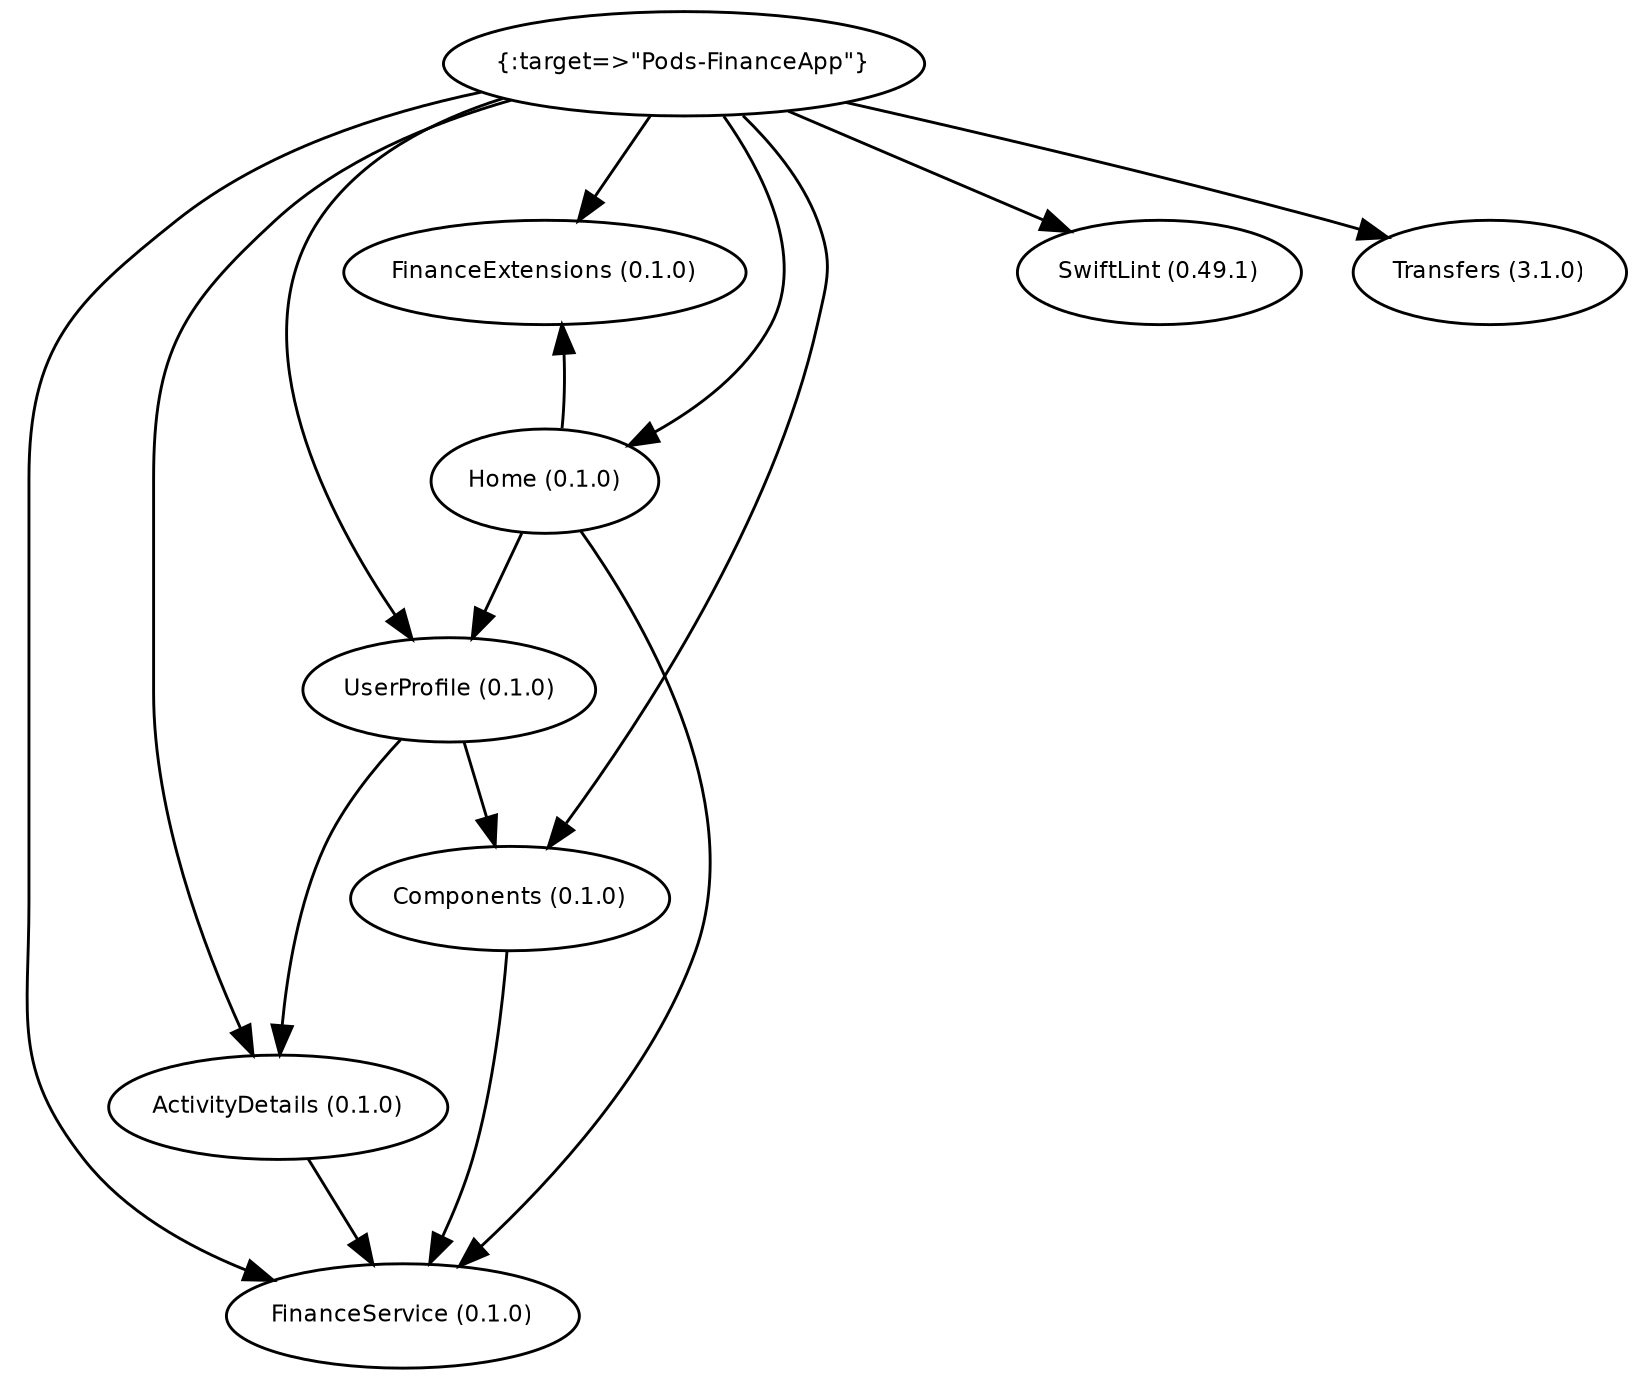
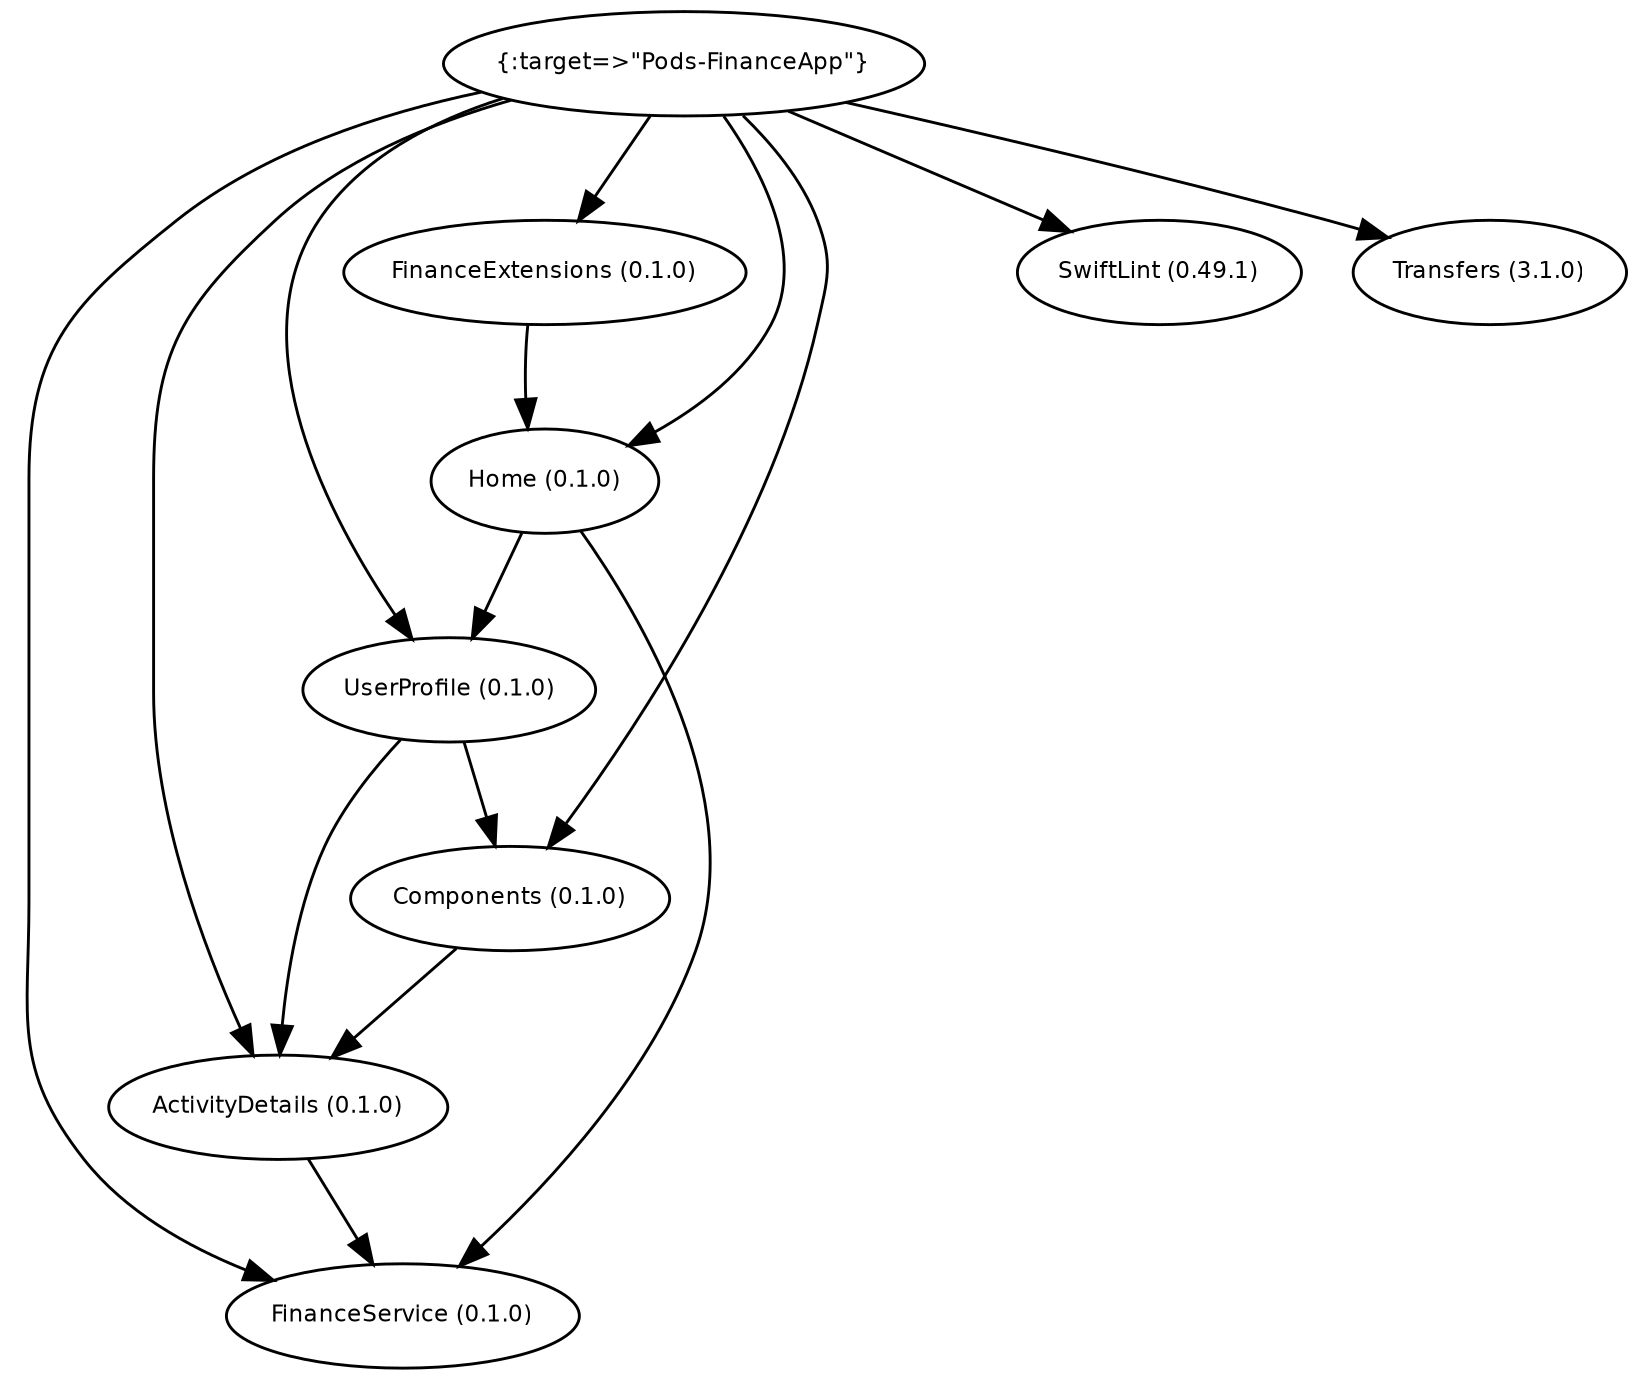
(564, 391) -> (526, 362)
(487, 1097) -> (405, 993)
